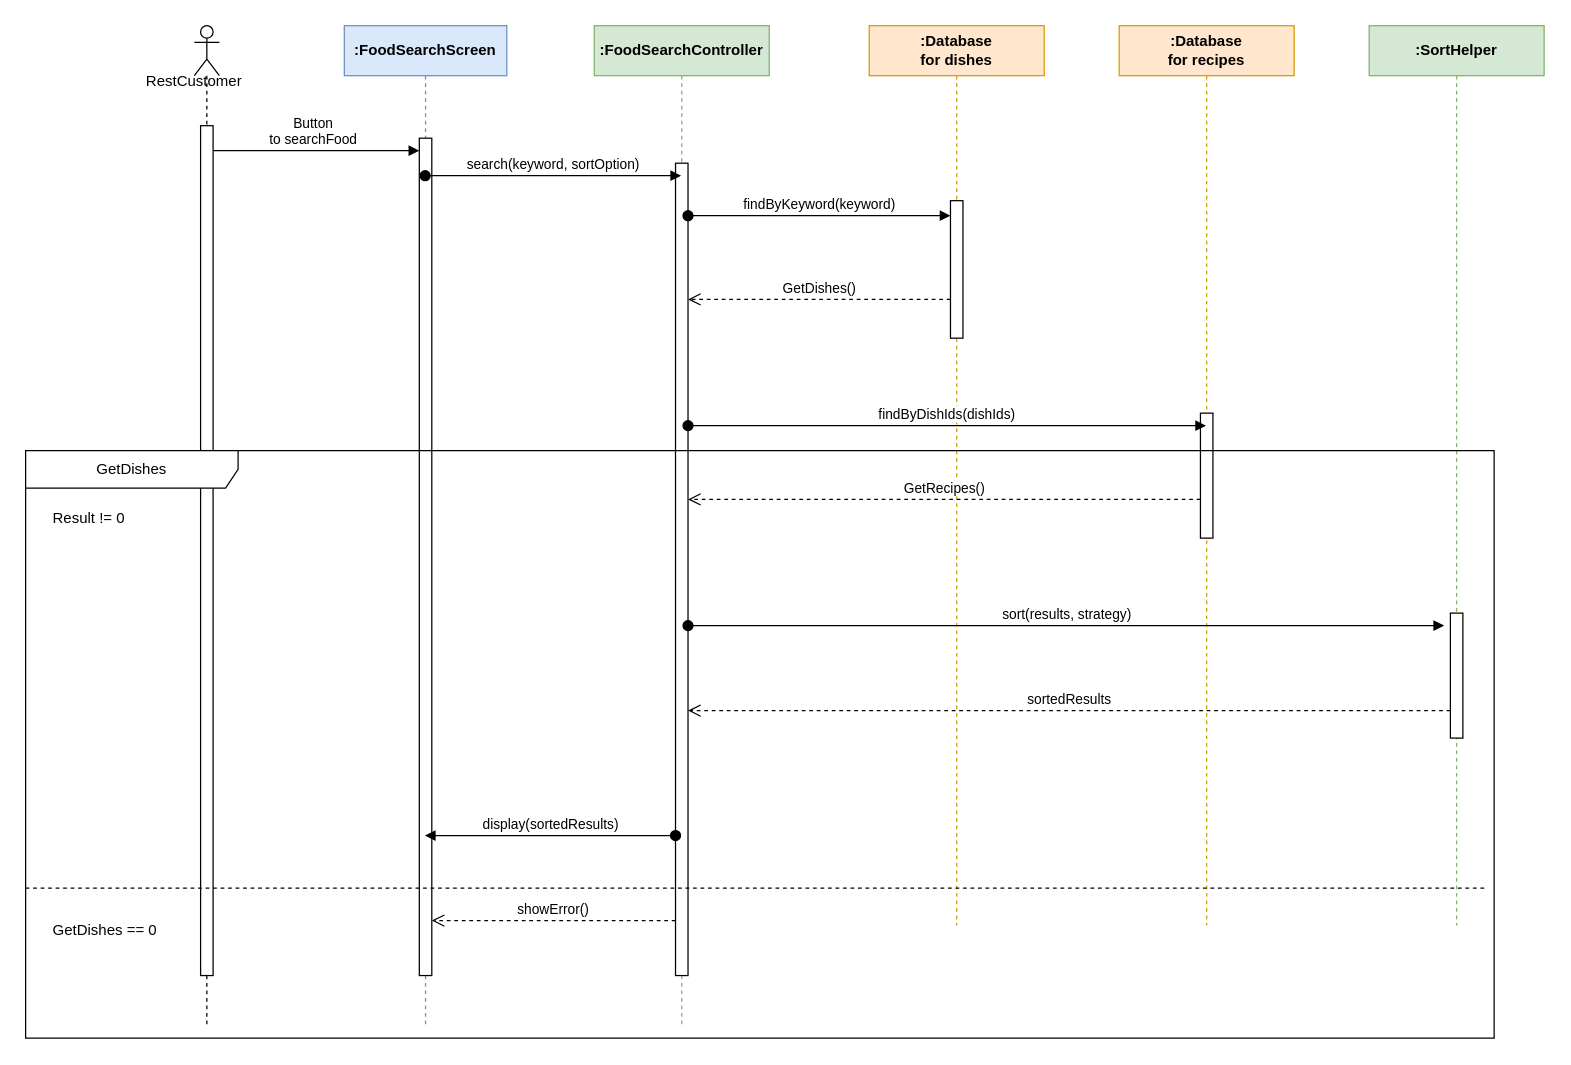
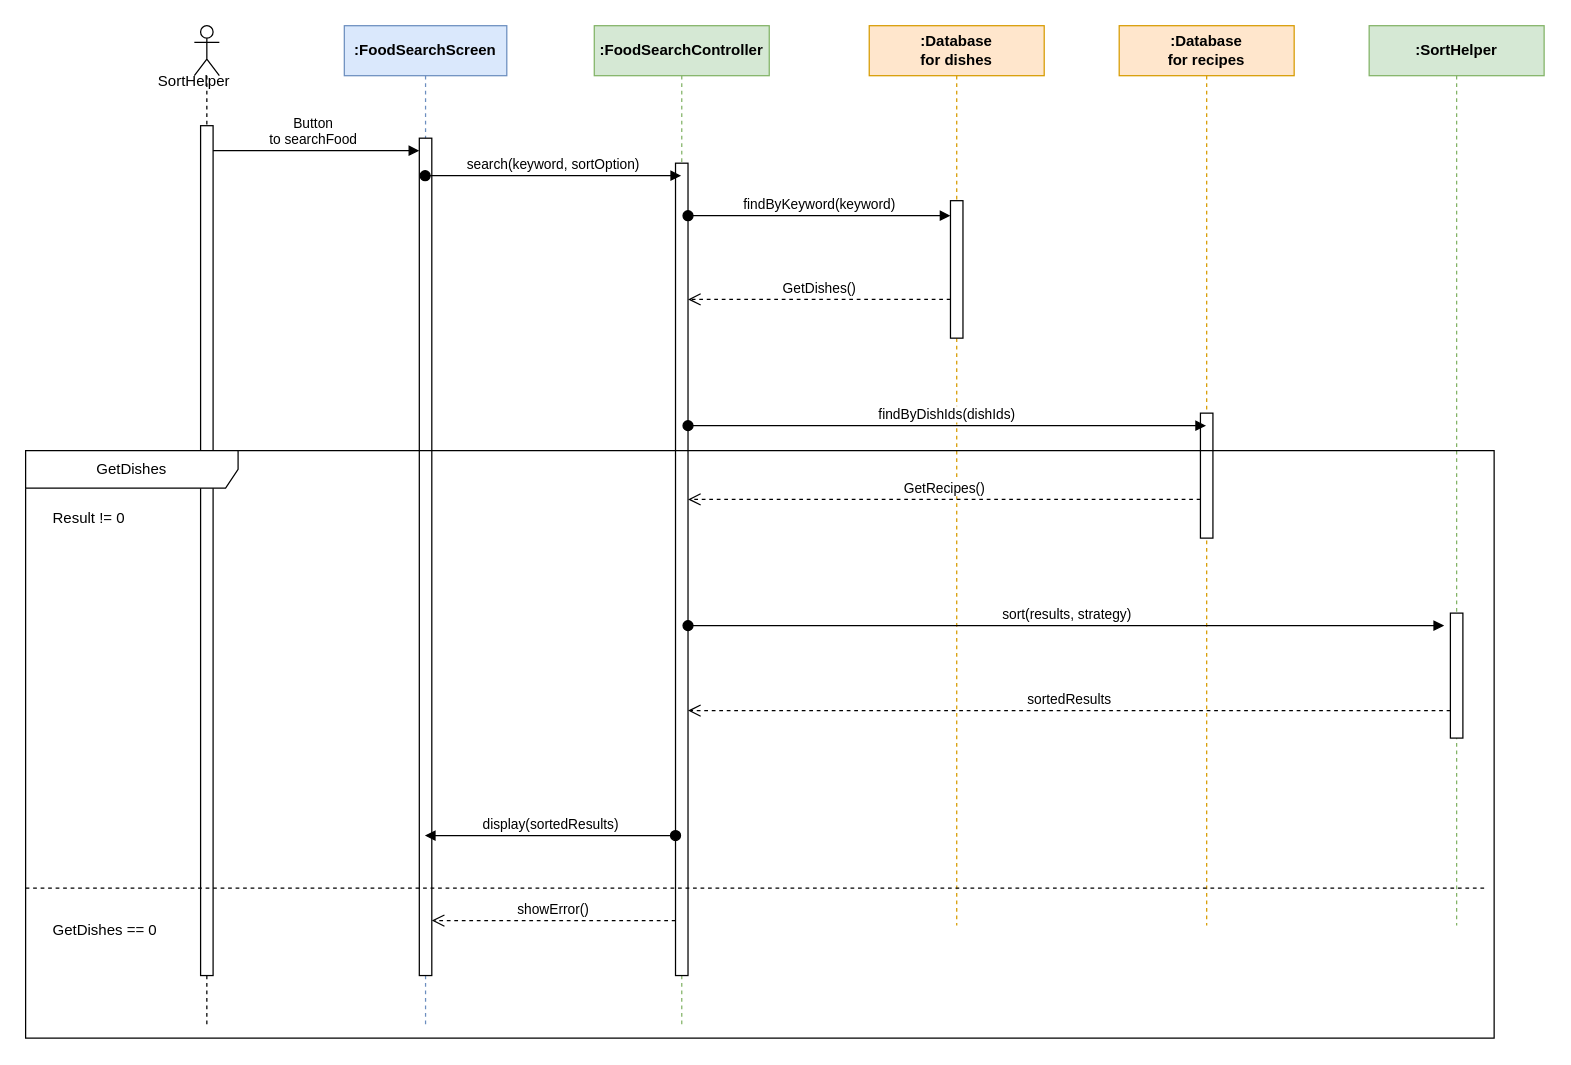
(194, 82) -> (194, 82)
